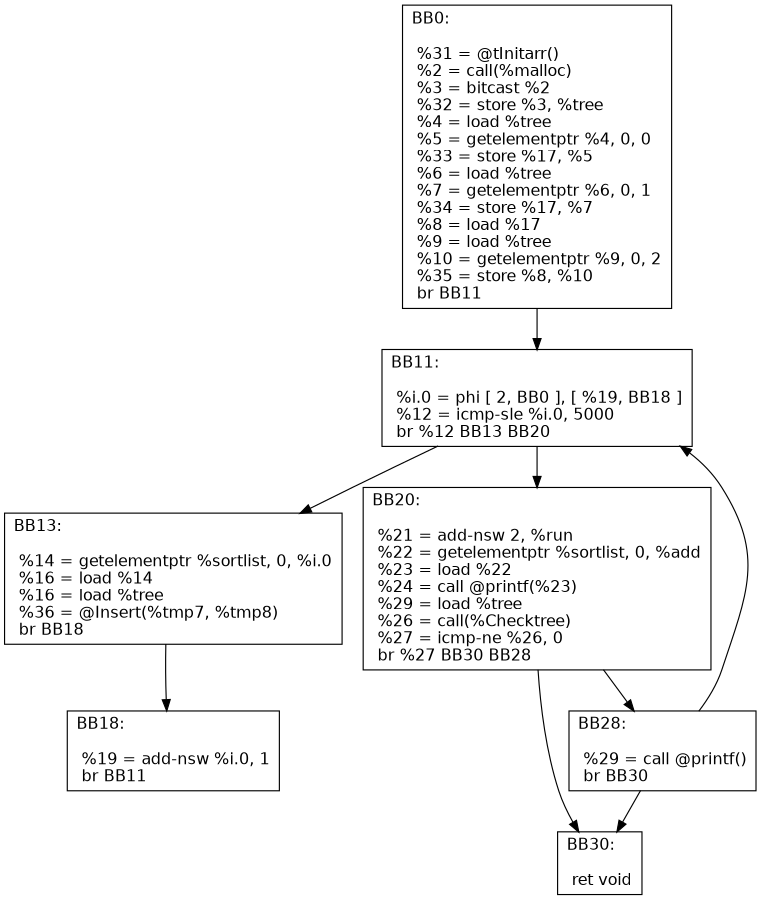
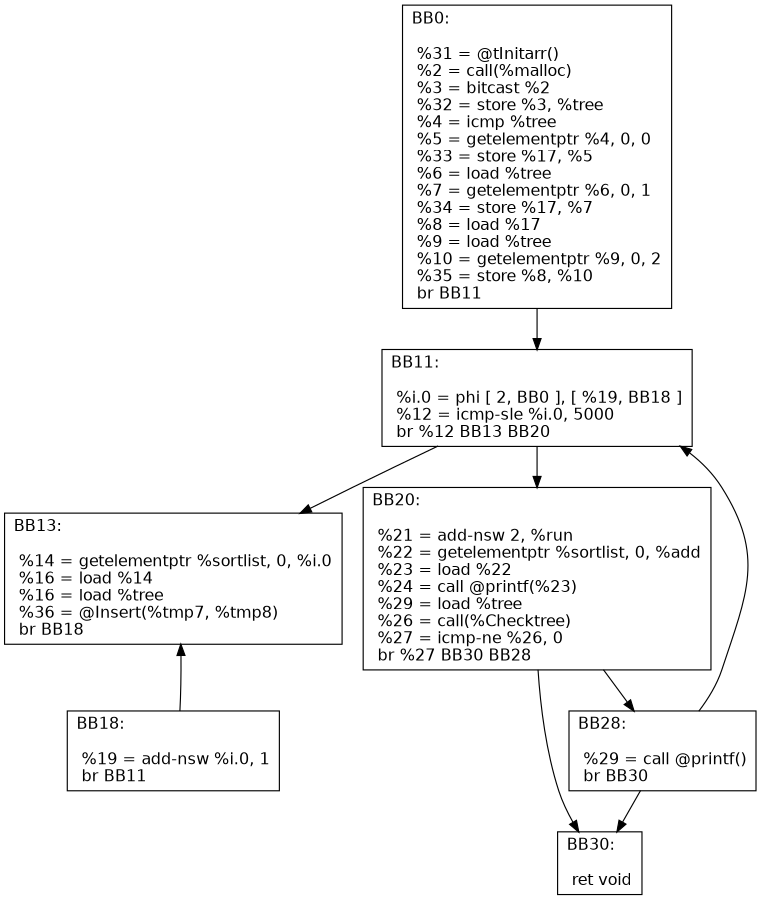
(482, 123) -> (484, 123)
(166, 672) -> (181, 683)
